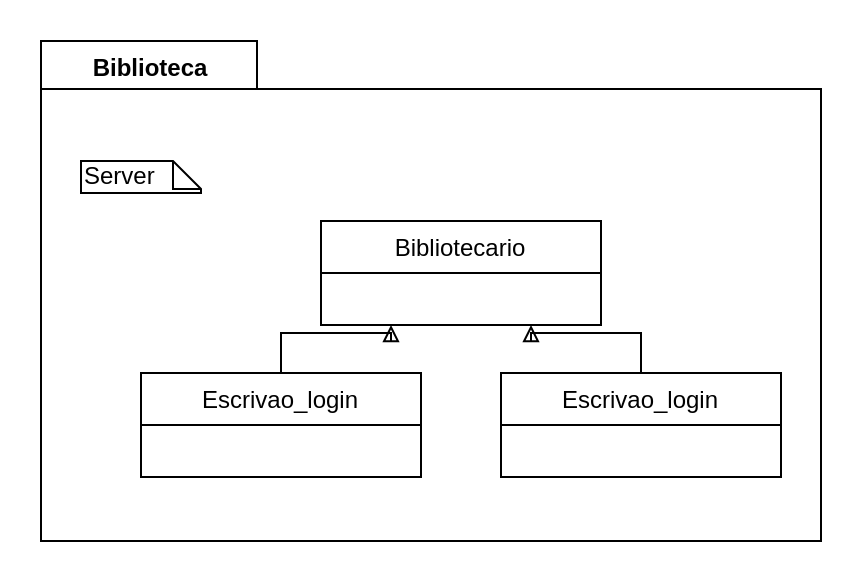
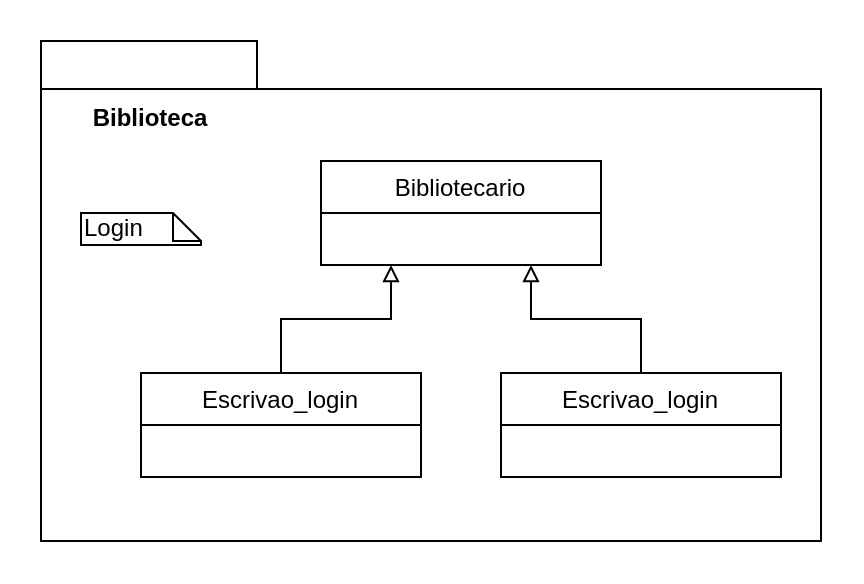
(151, 67) -> (151, 117)
(141, 177) -> none
none -> (141, 229)
(461, 273) -> (461, 213)
